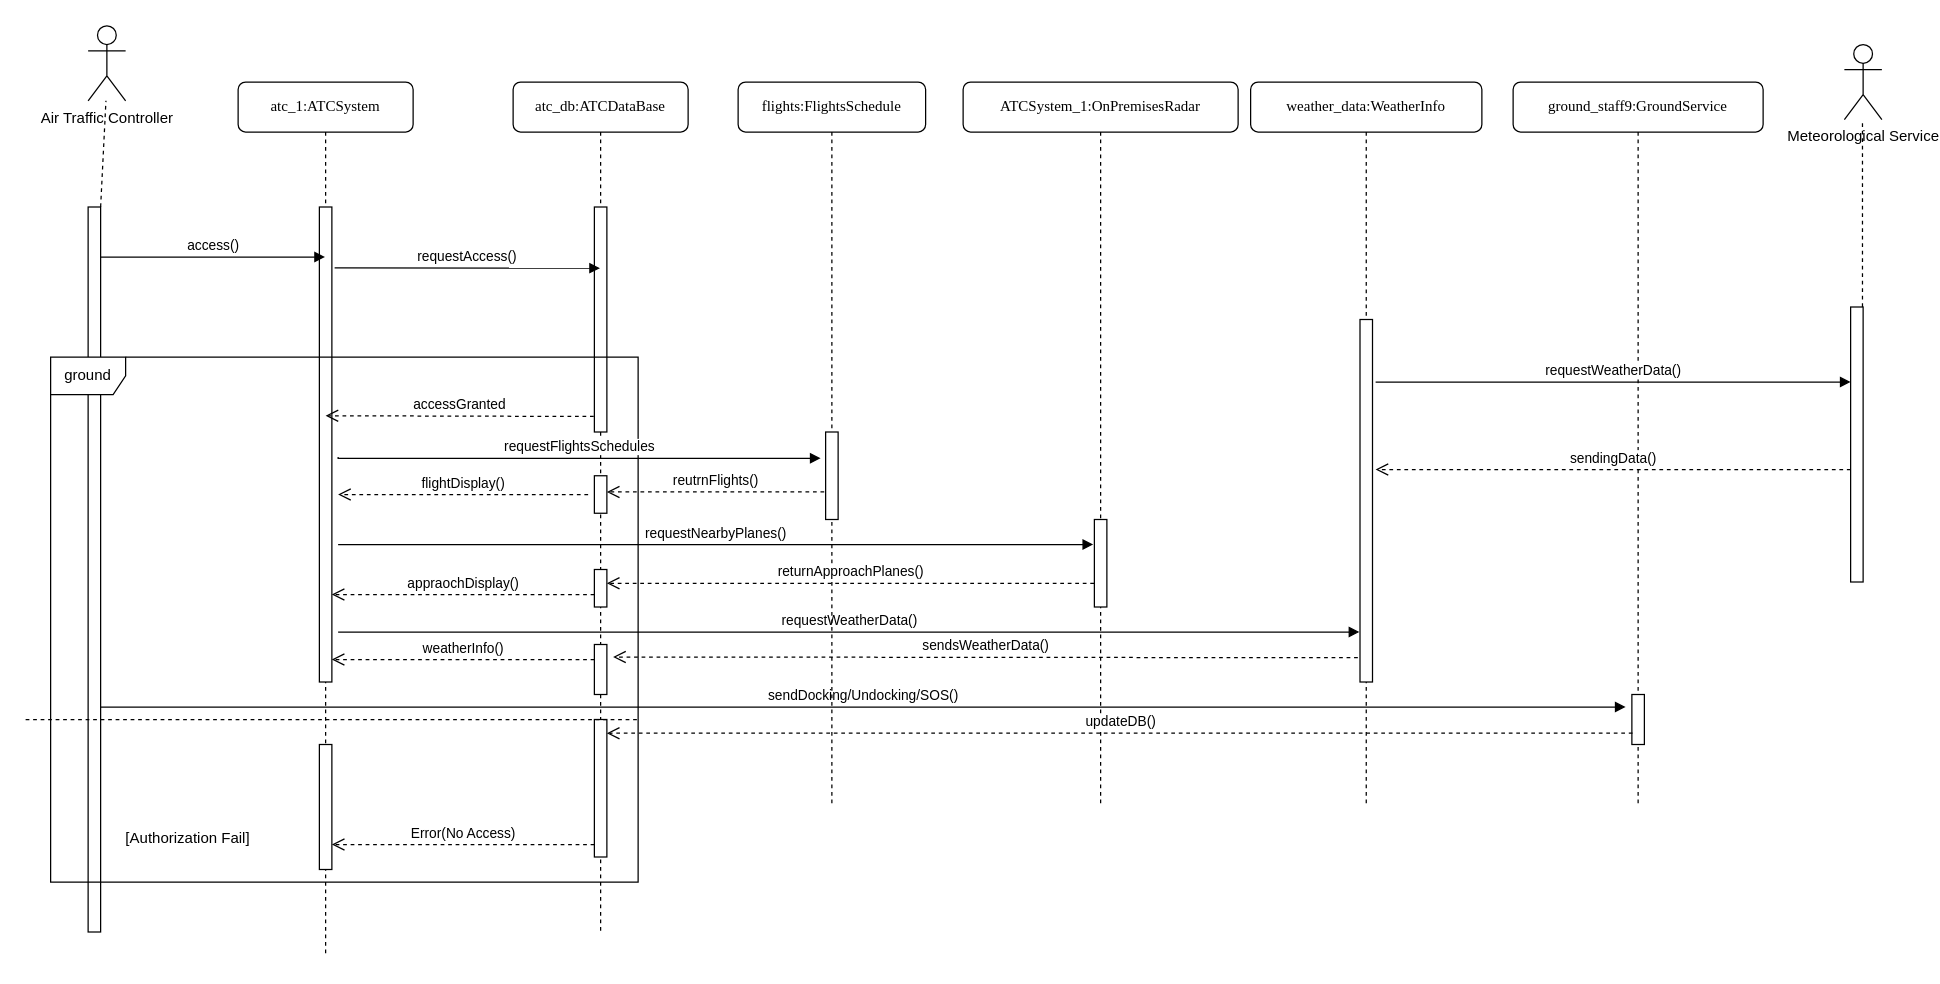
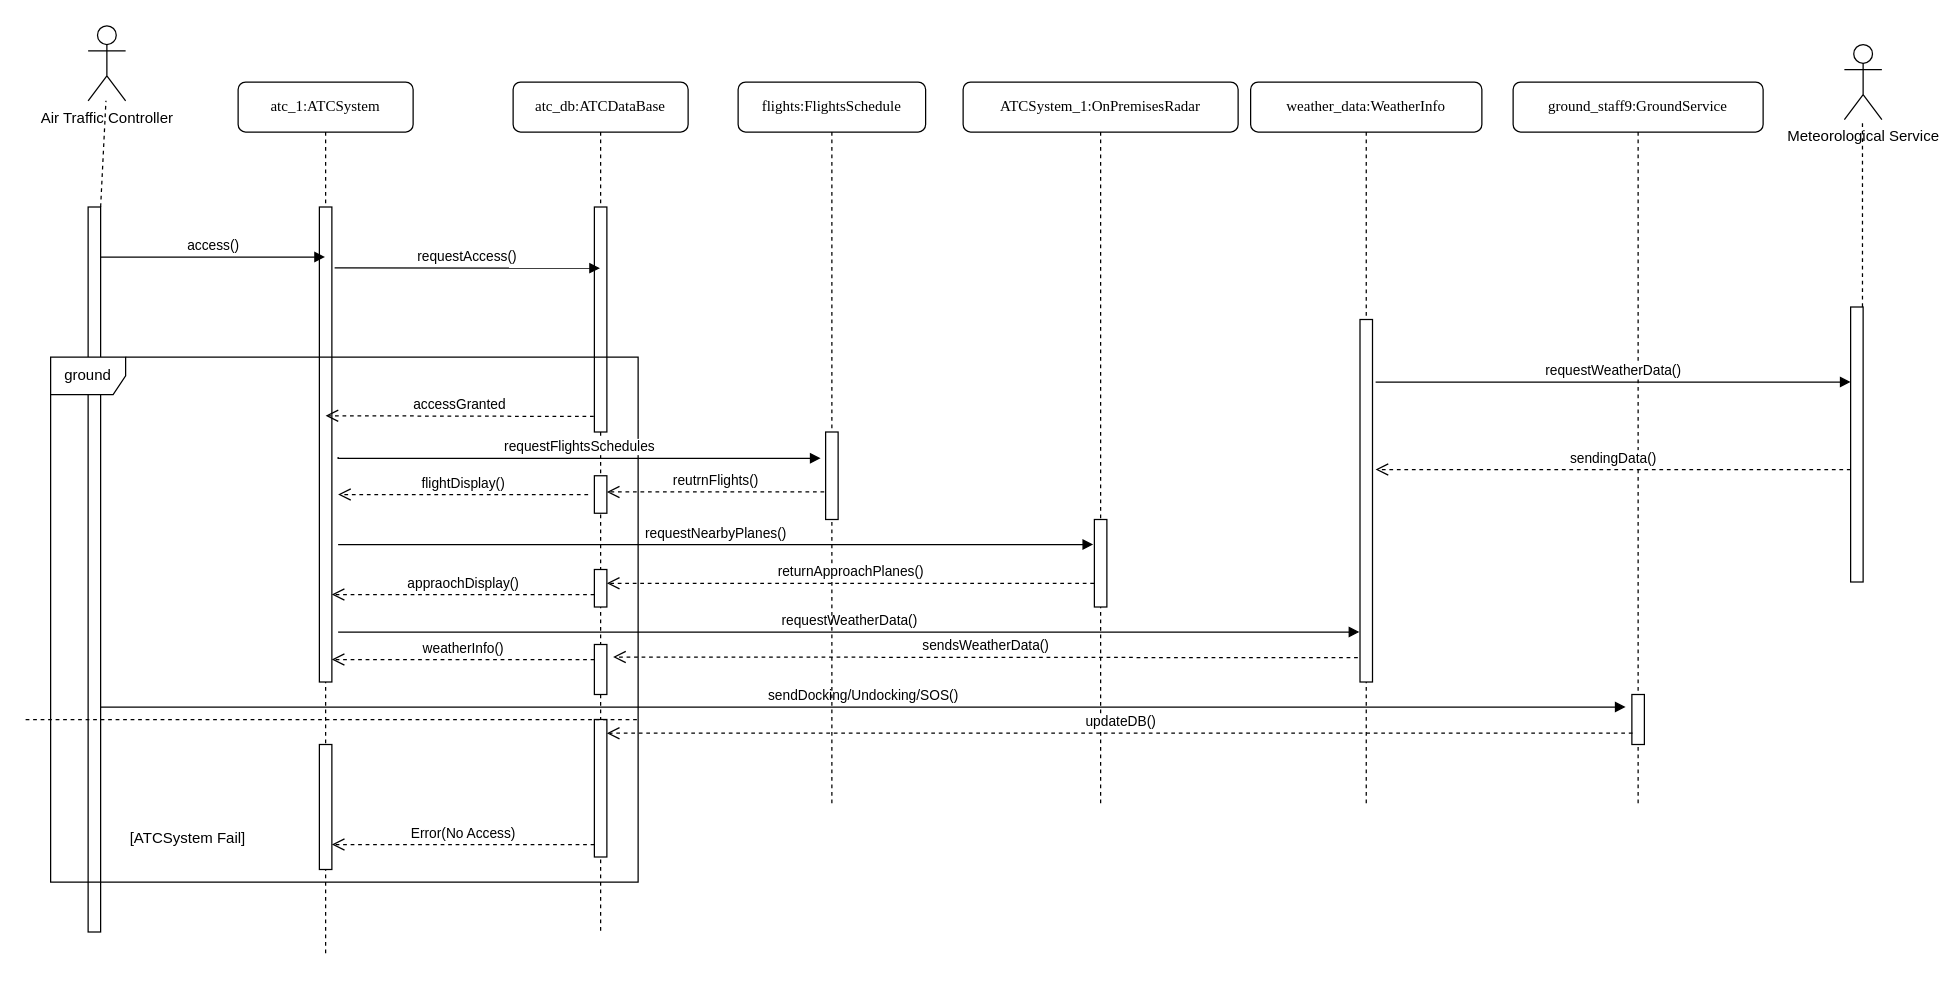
(188, 838) -> (188, 838)
